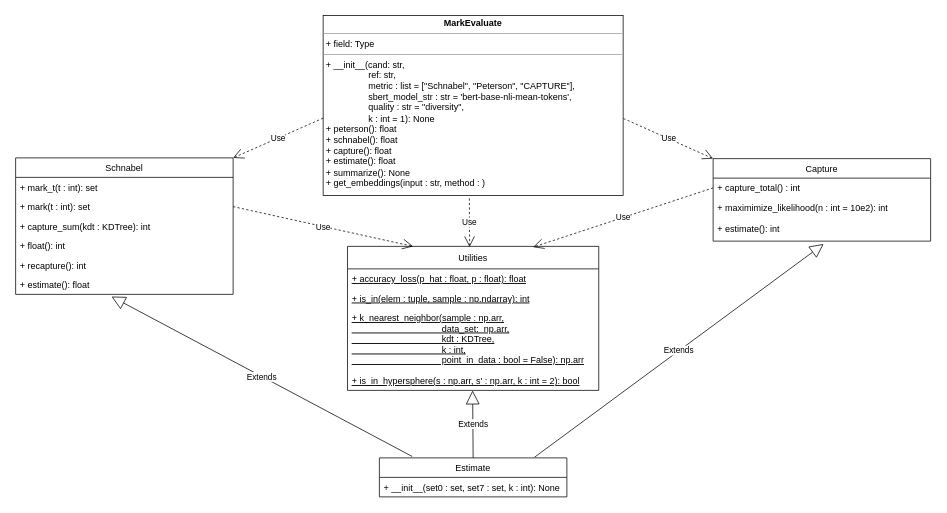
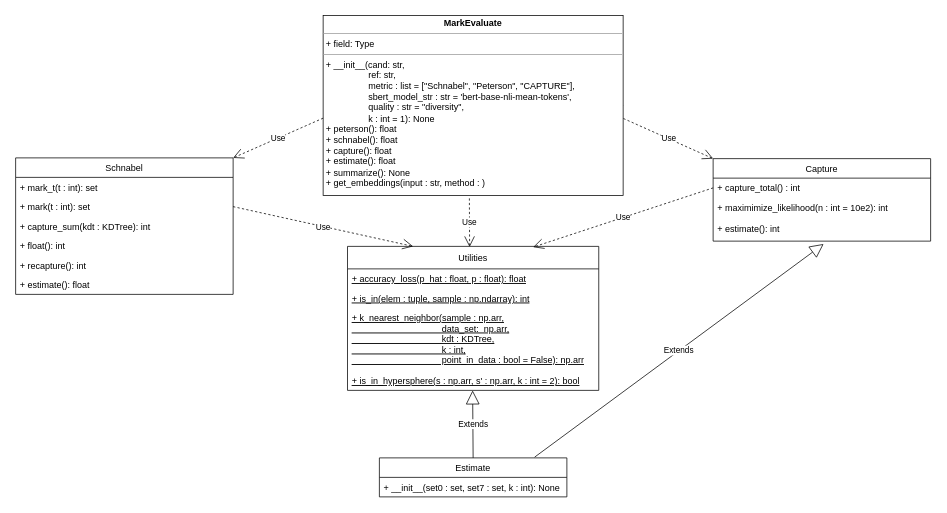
(267, 379) -> none
